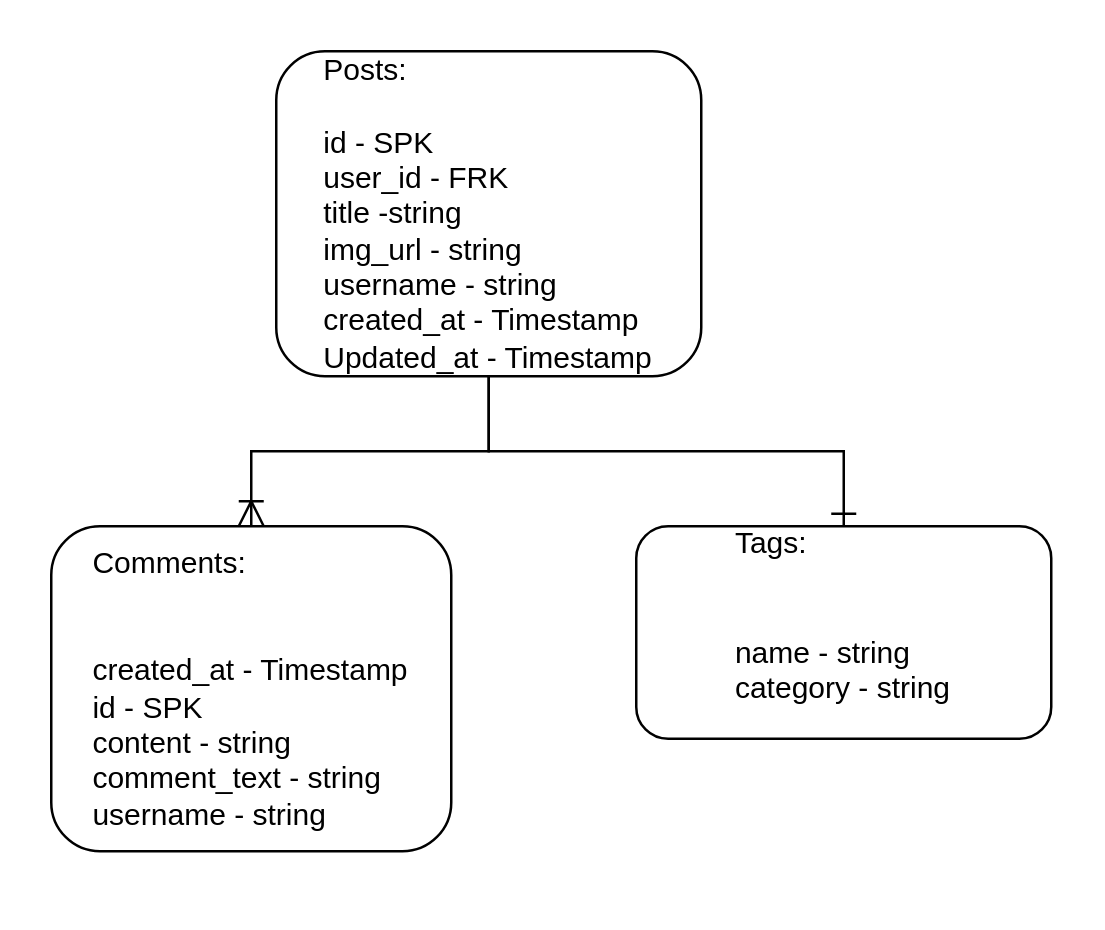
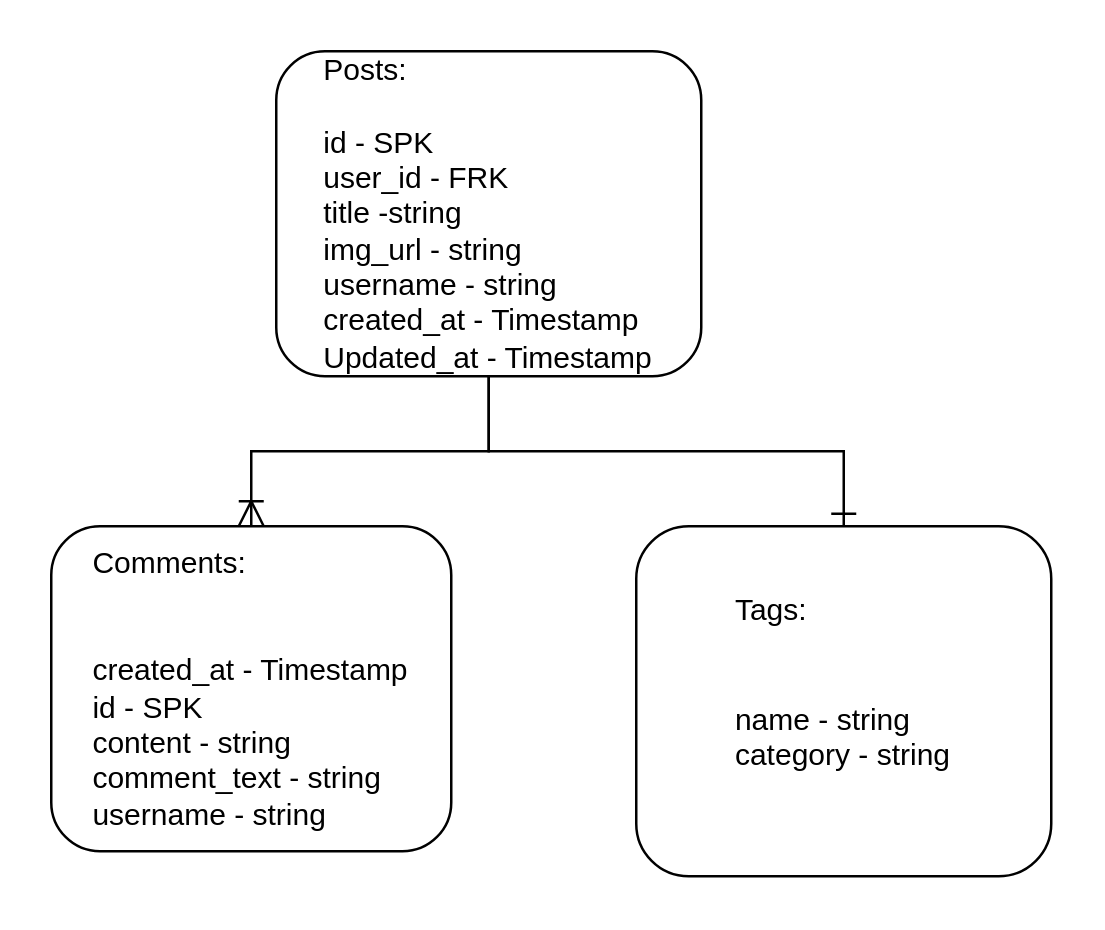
(844, 633) -> (844, 701)
